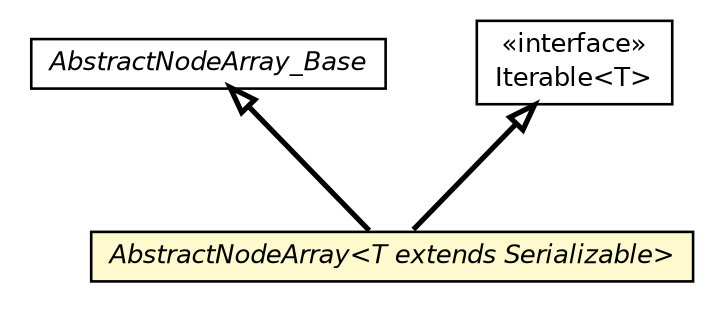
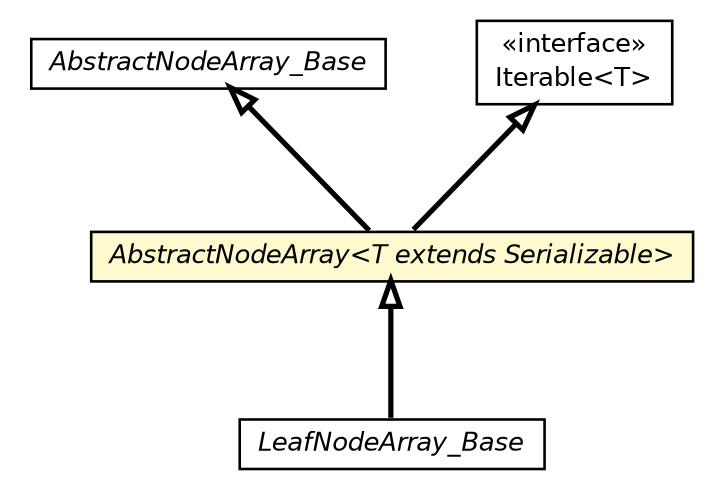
none -> (391, 443)
